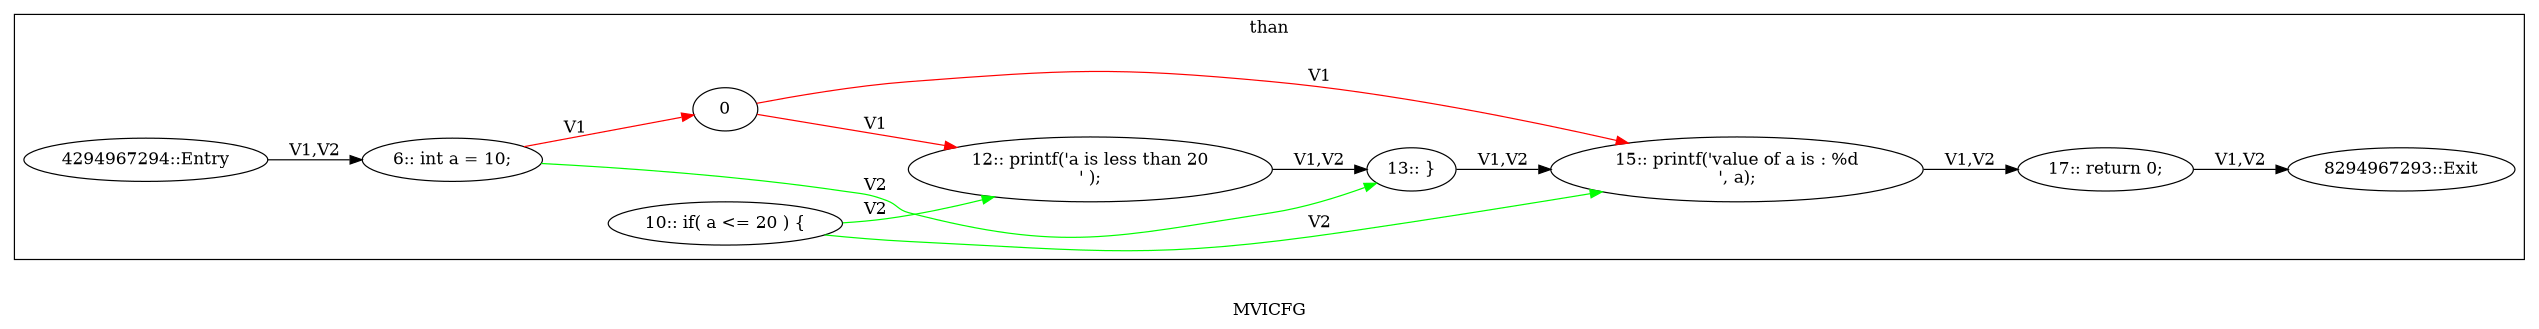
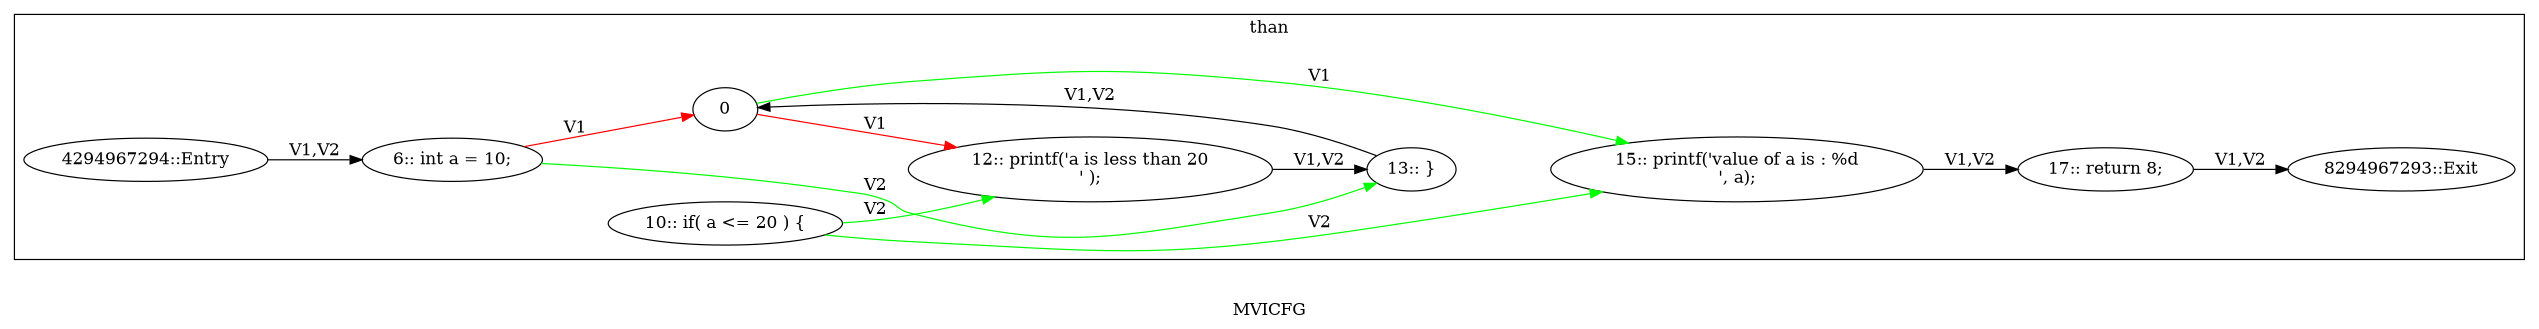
(1188, 75) -> (1188, 75)
(1497, 169) -> (1076, 107)
(2106, 169) -> (2106, 169)
